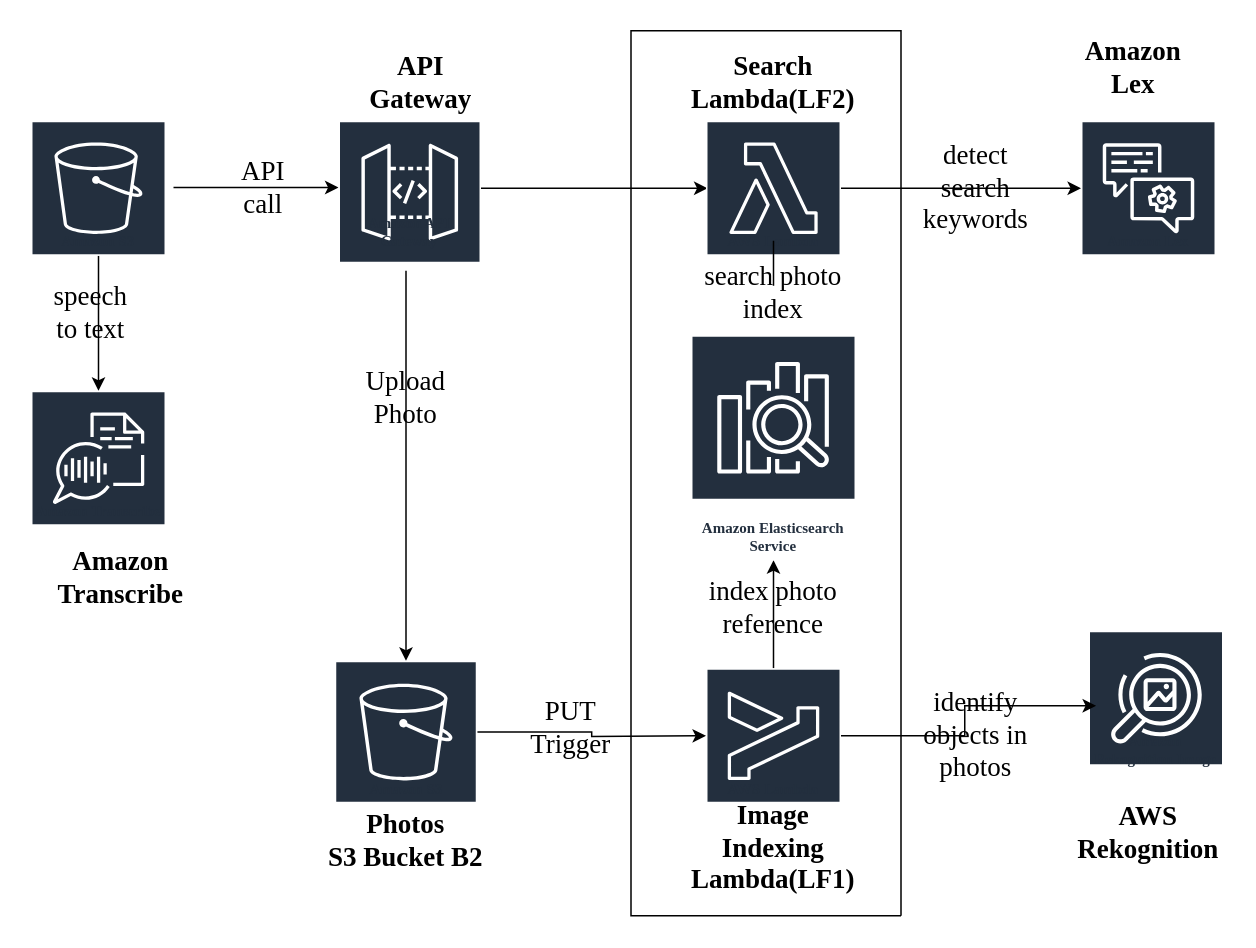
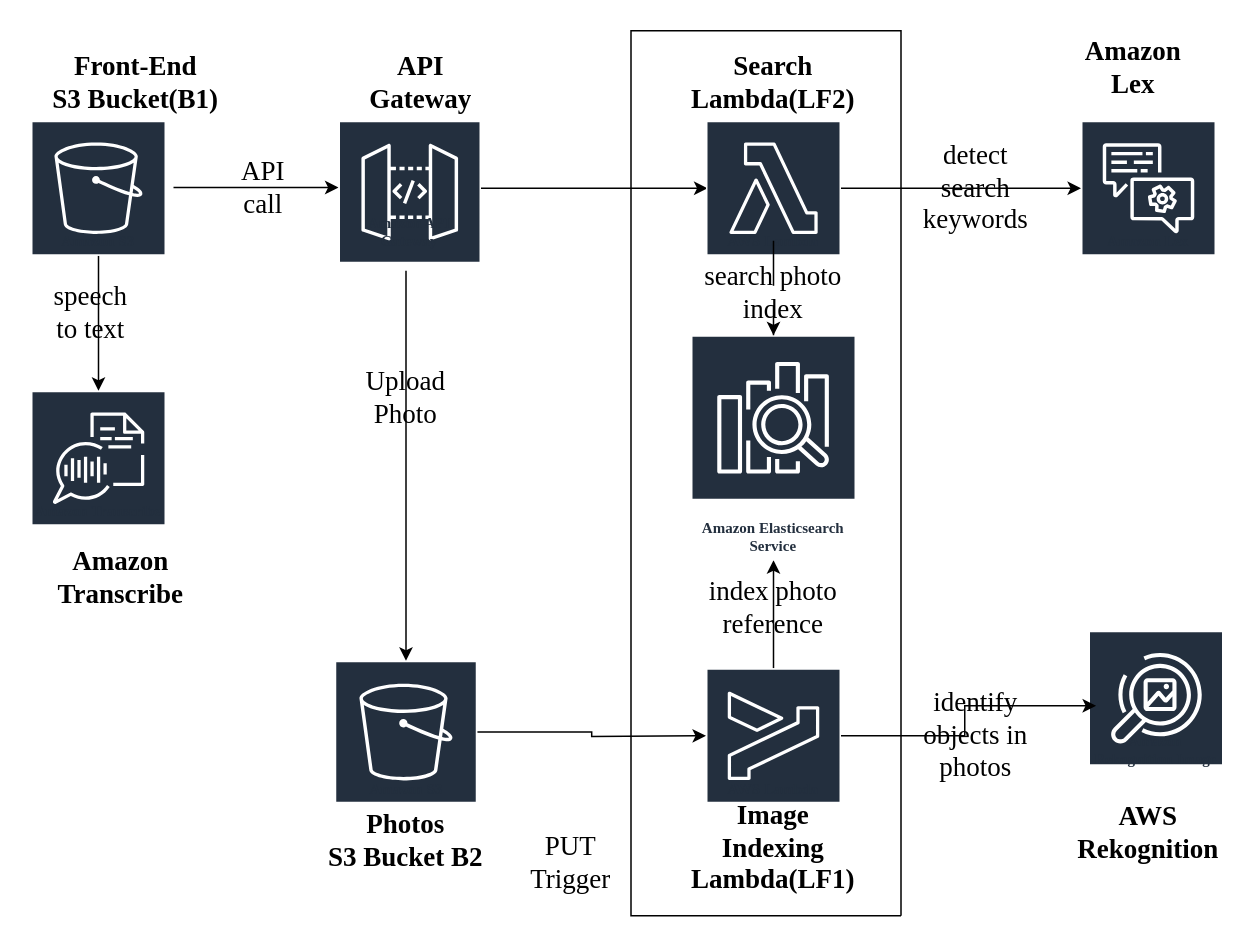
none -> (136, 83)
none -> (773, 326)
(571, 728) -> (571, 863)
